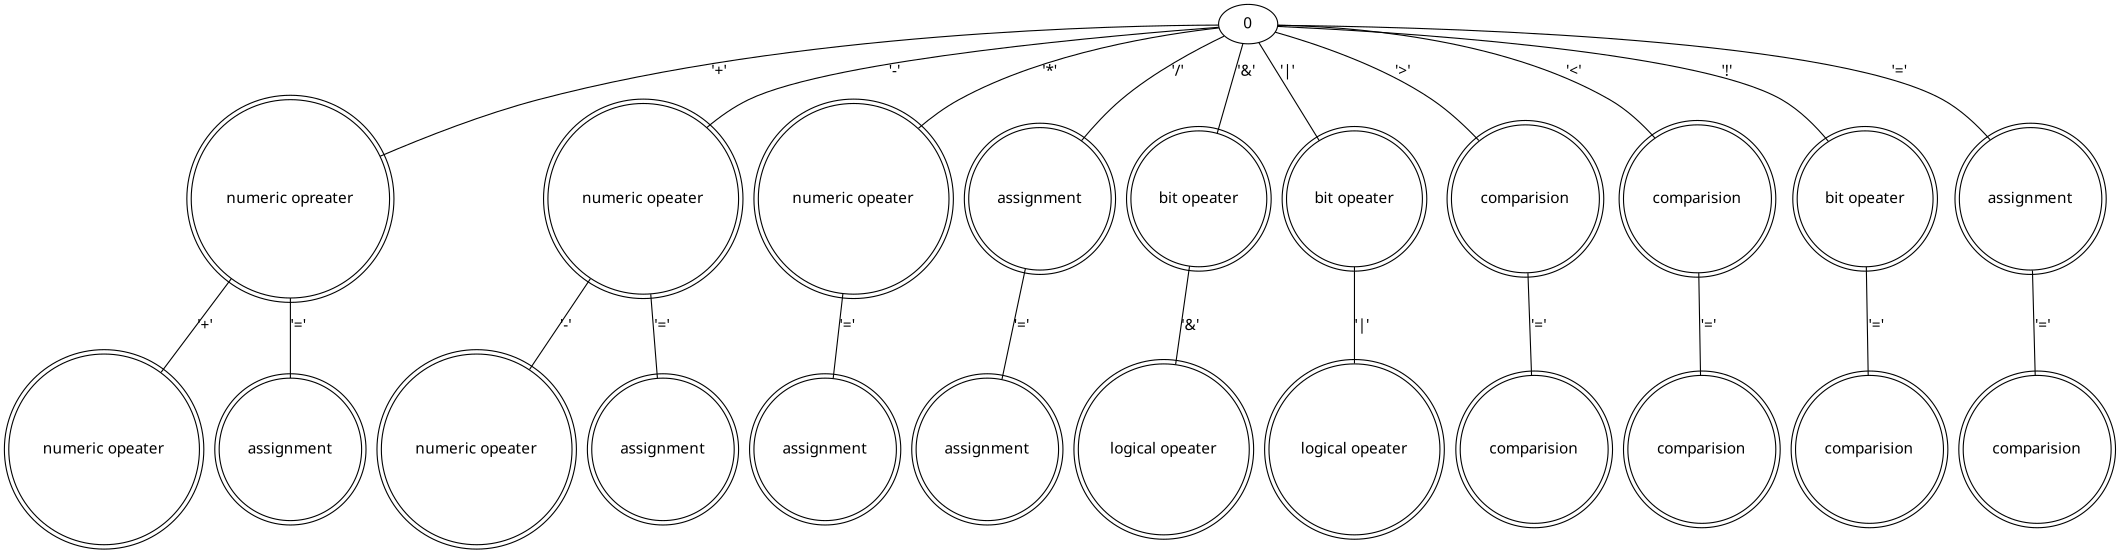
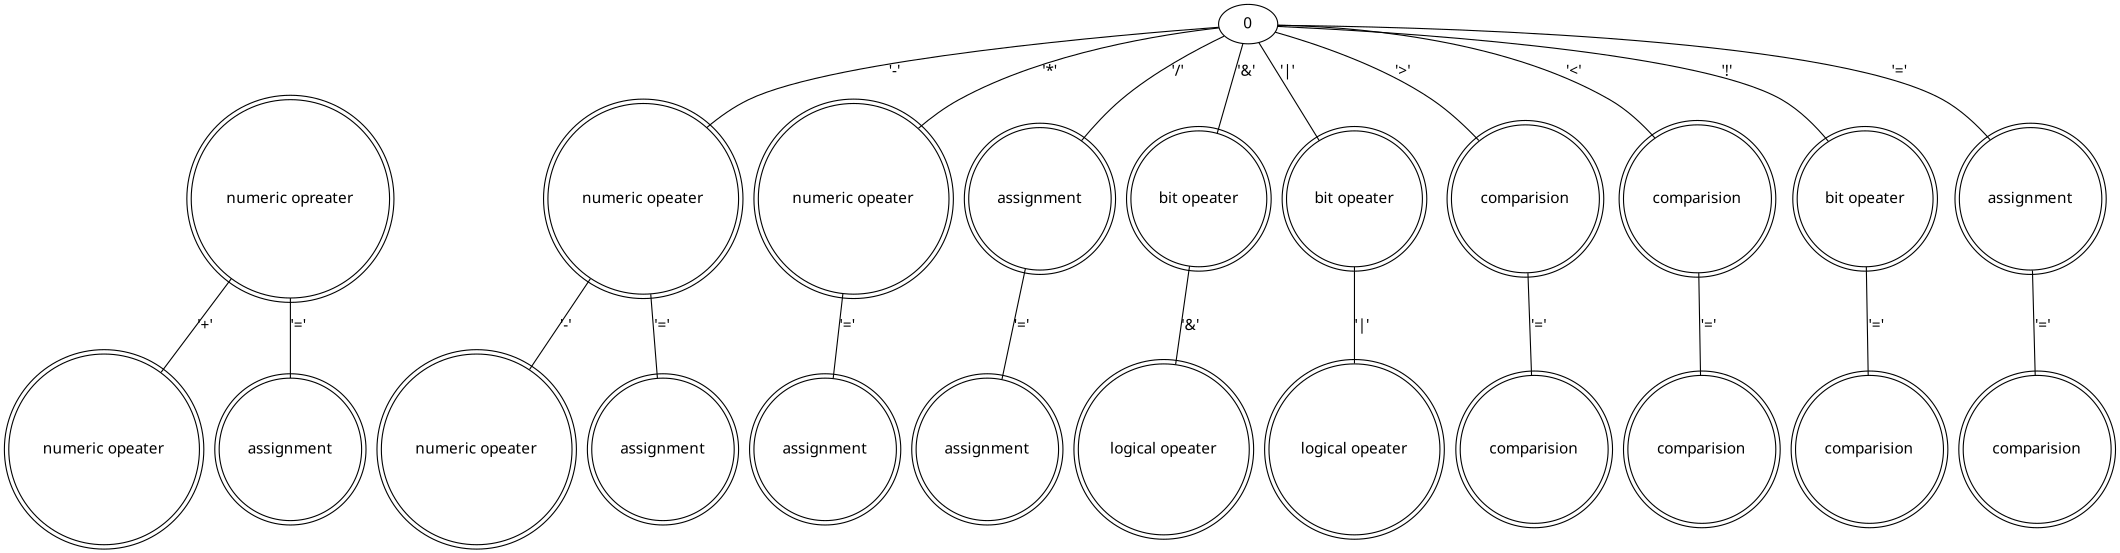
(793, 53) -> none
